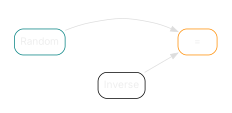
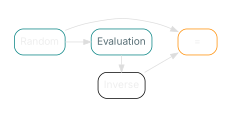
none -> (122, 42)
